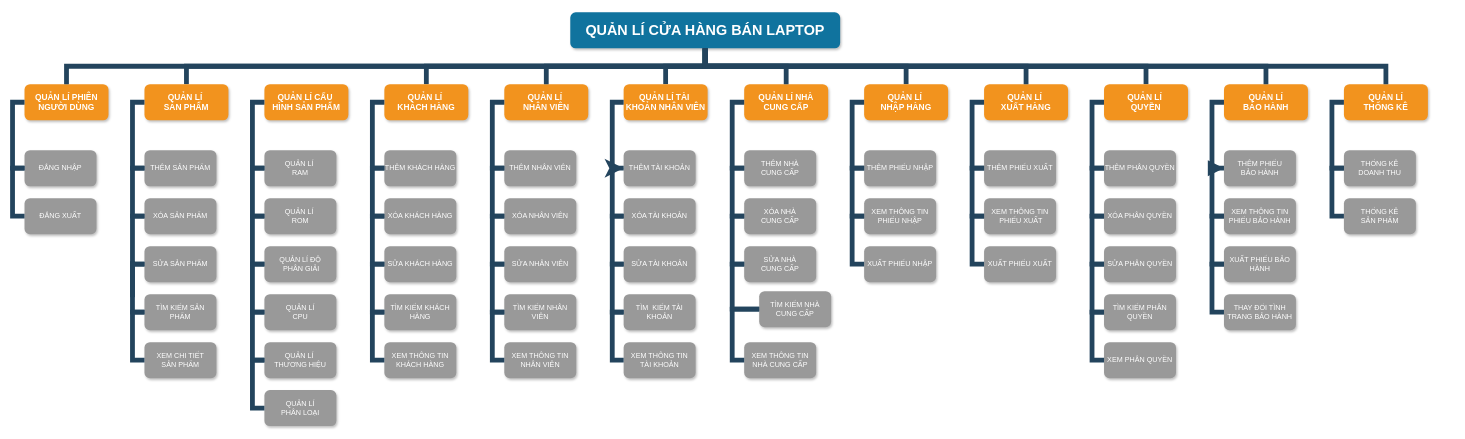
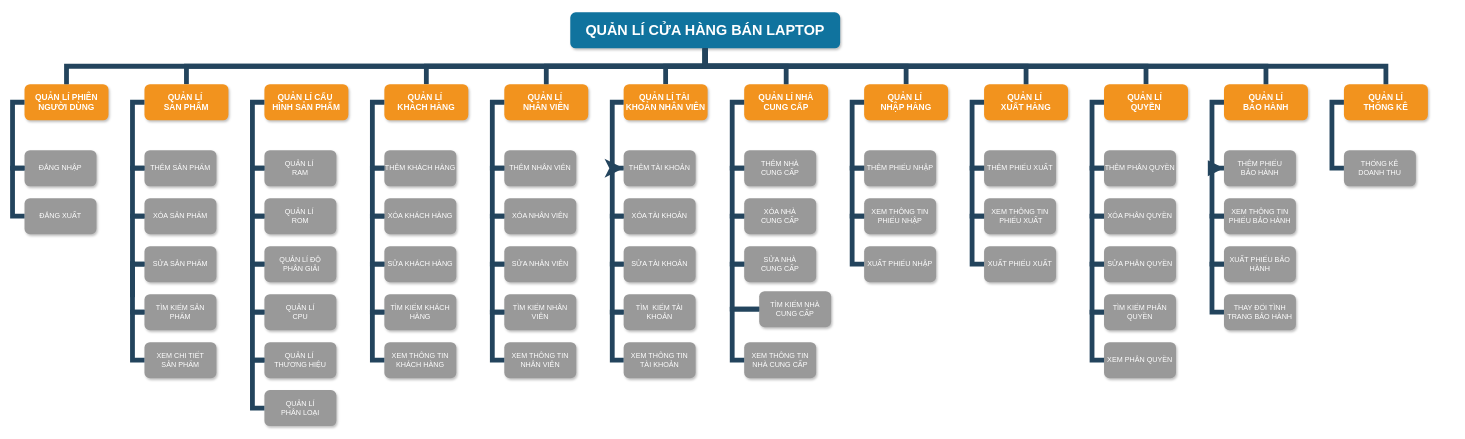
(1332, 199) -> none
(1380, 216) -> none
